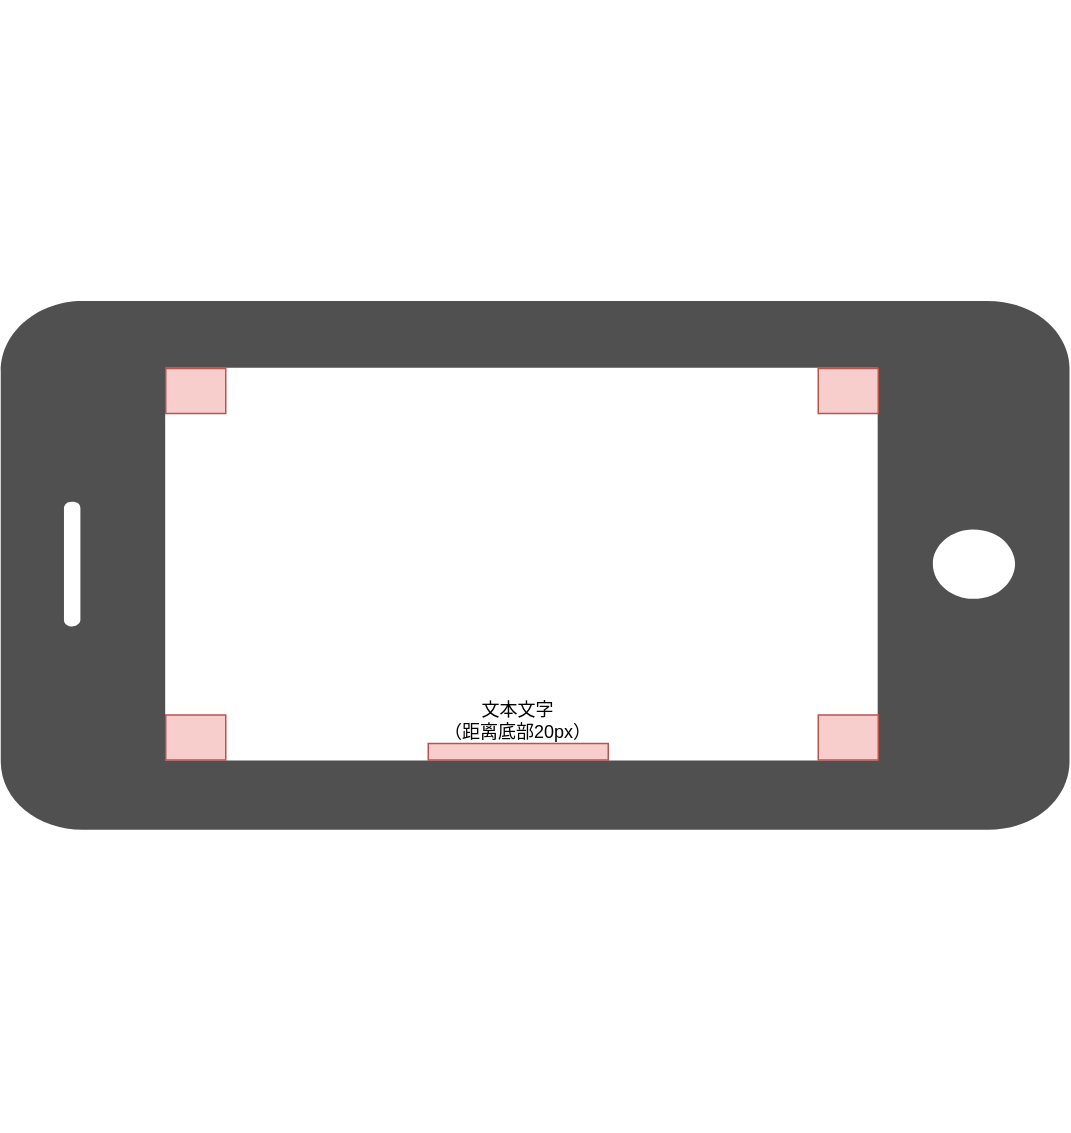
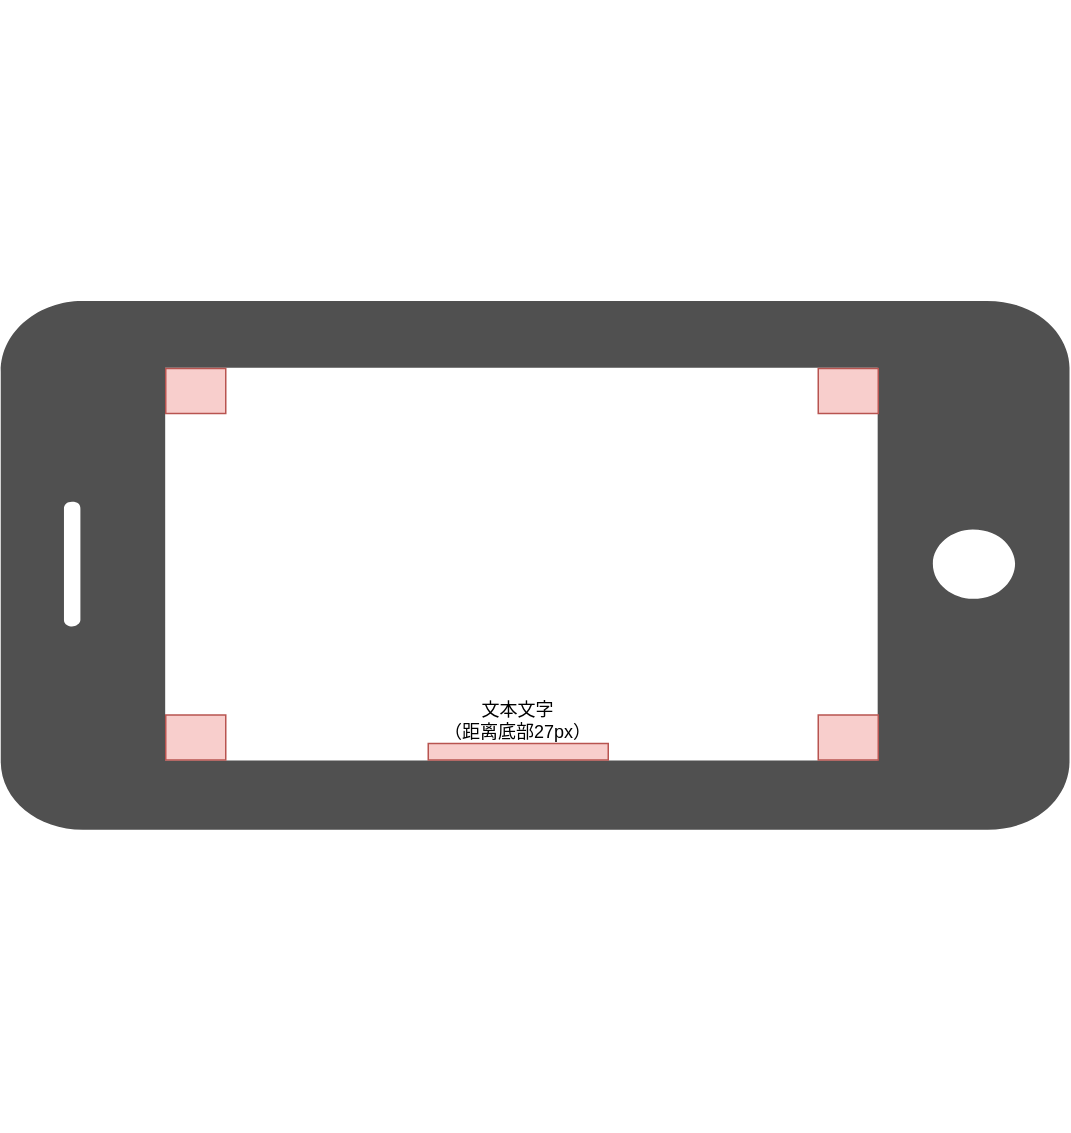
(518, 721) -> (518, 721)
